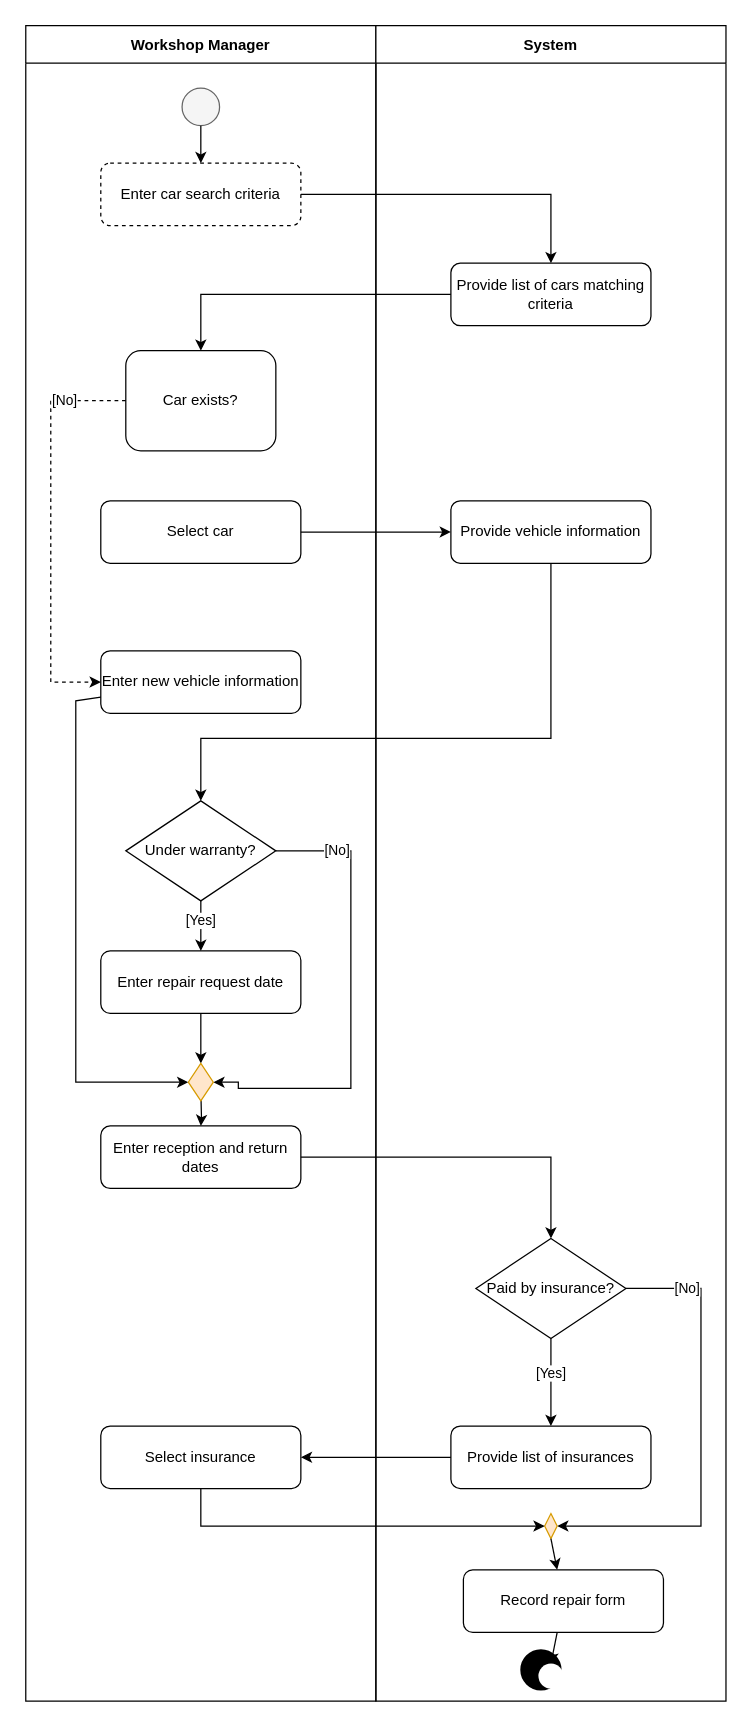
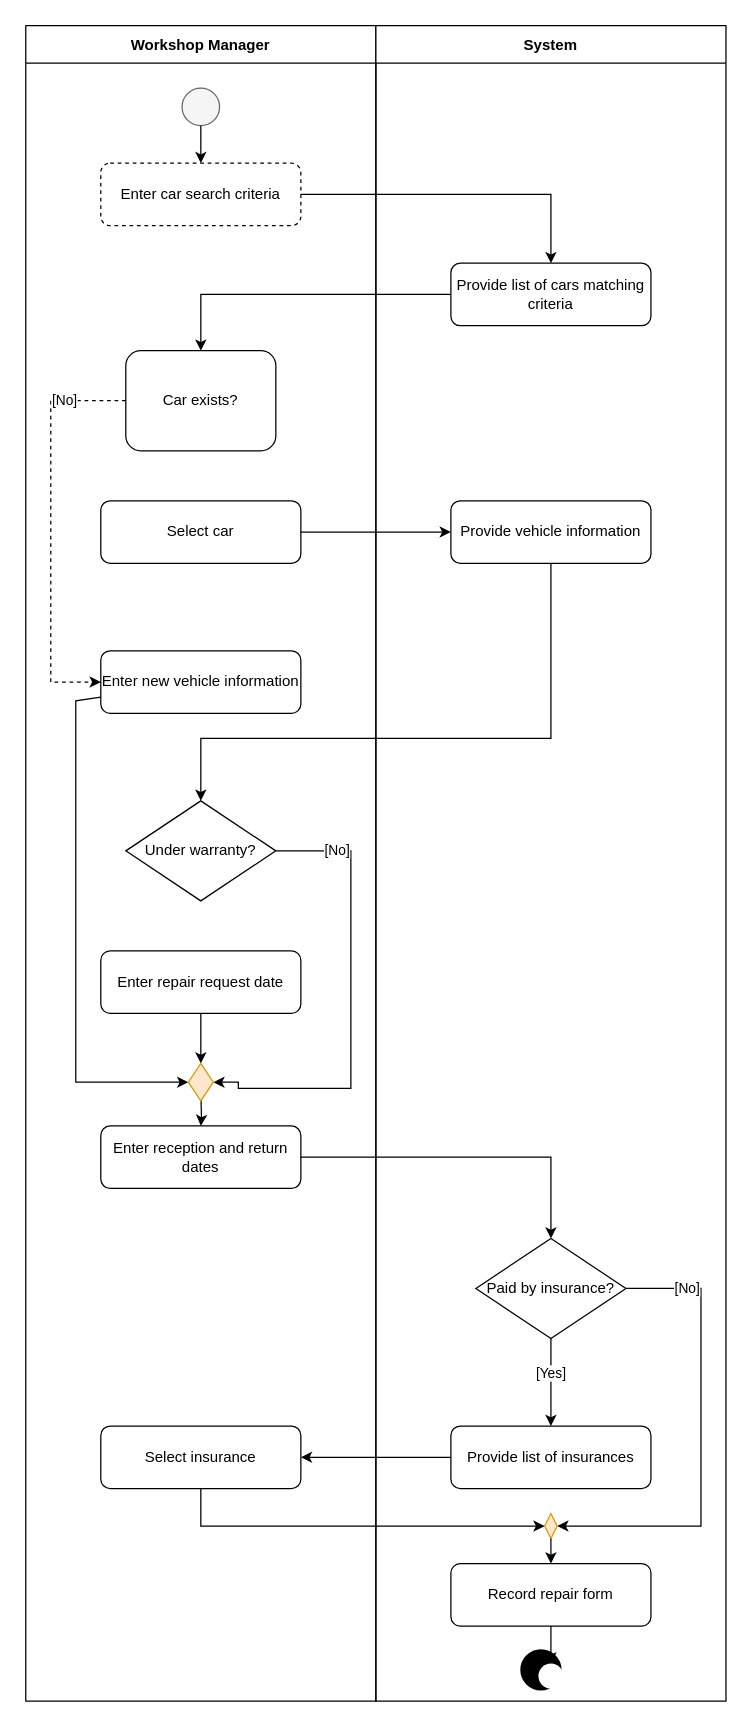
(201, 922) -> none
(563, 1601) -> (551, 1594)
